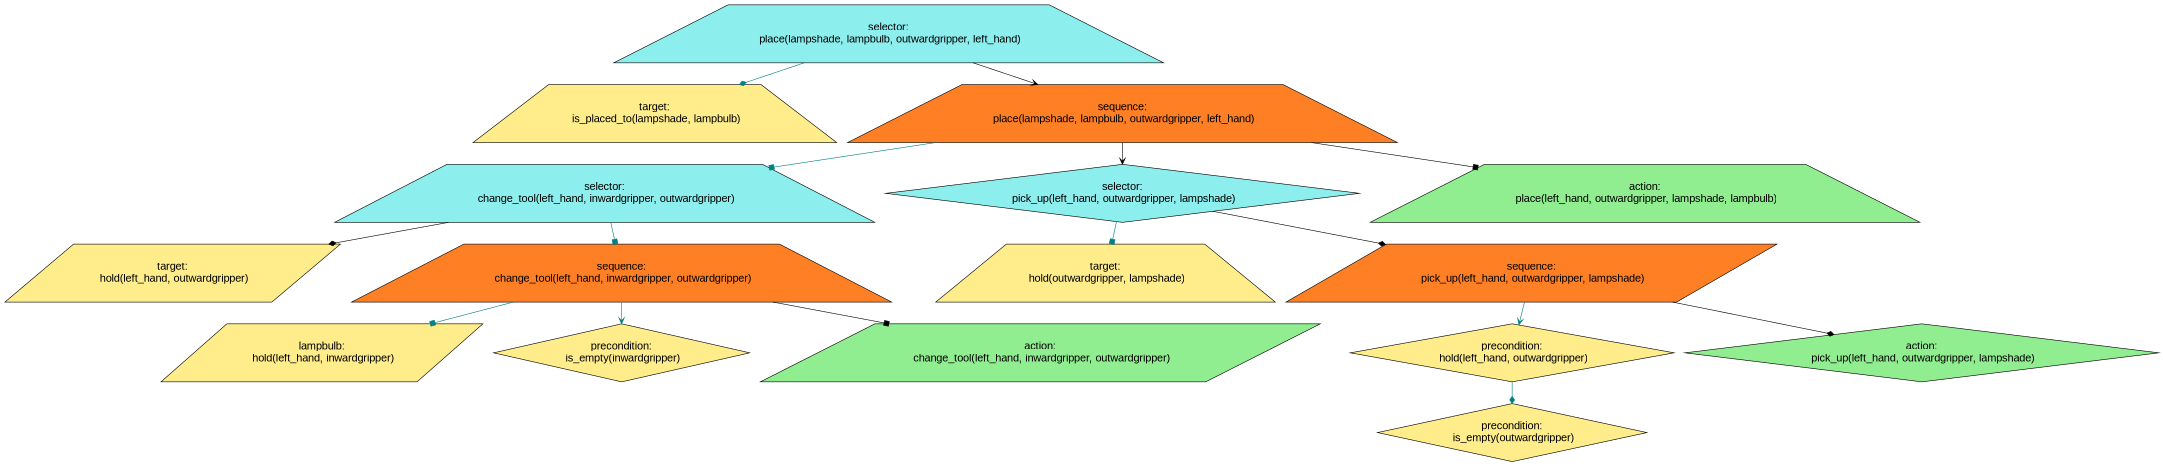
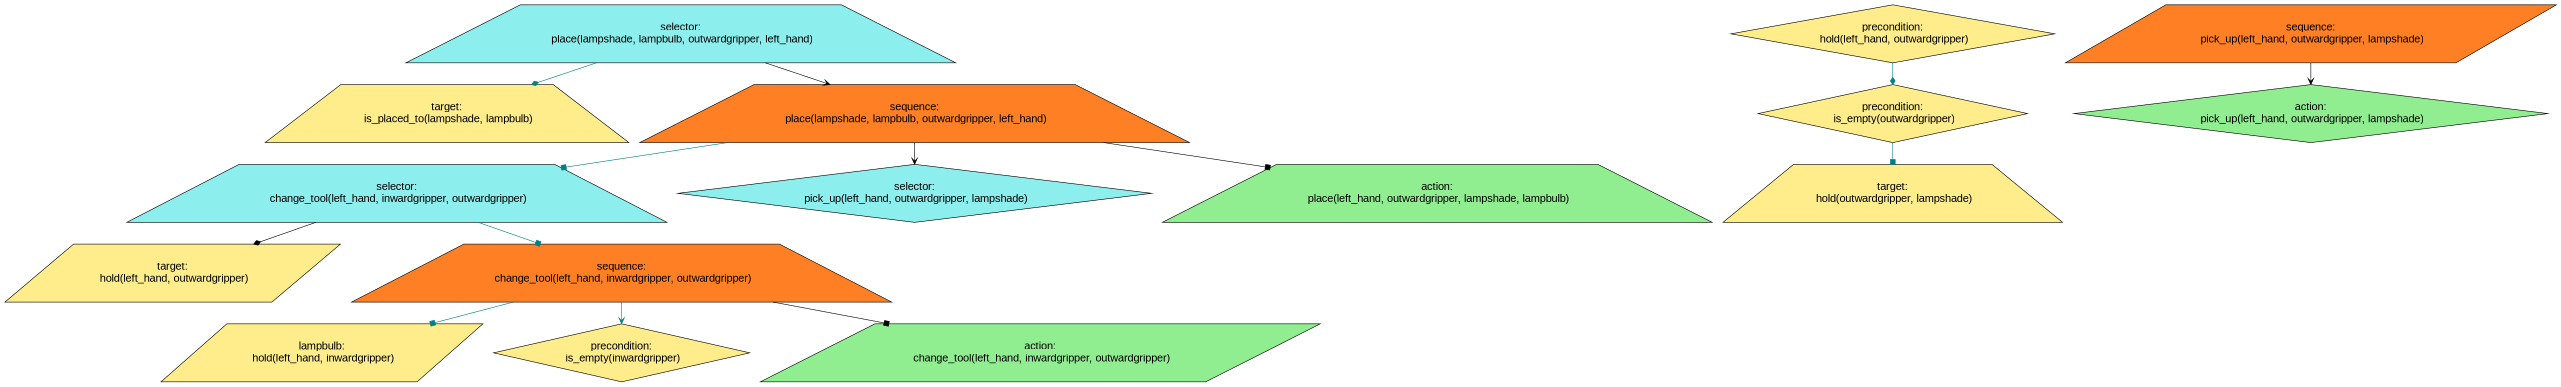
(1296, 227) -> none
(1115, 230) -> (1893, 150)
(1522, 311) -> none
(1750, 318) -> (2311, 71)
